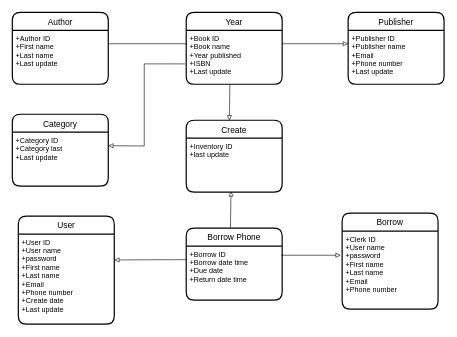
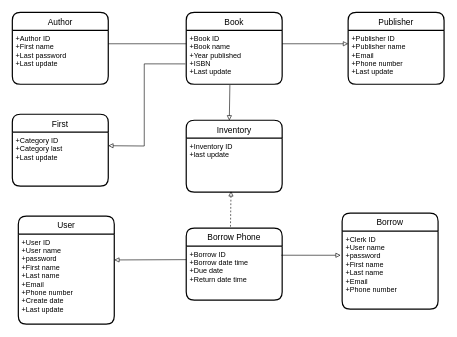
(234, 22) -> (234, 22)
(35, 38) -> (35, 38)
(60, 124) -> (60, 124)
(234, 130) -> (234, 130)
(231, 211) -> (231, 211)
